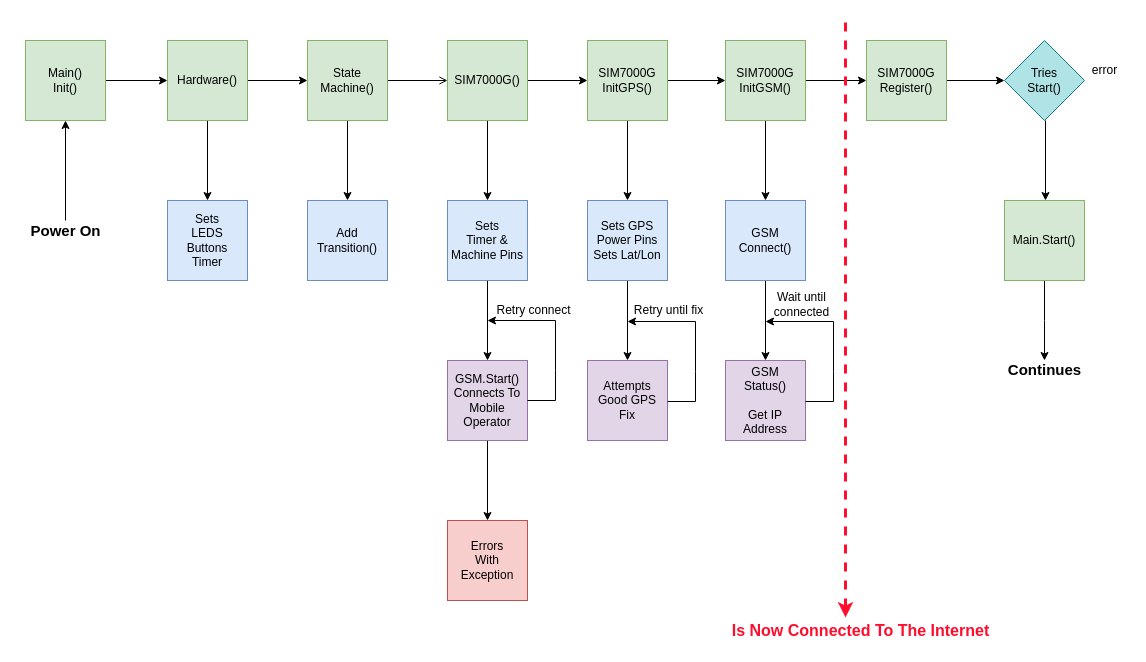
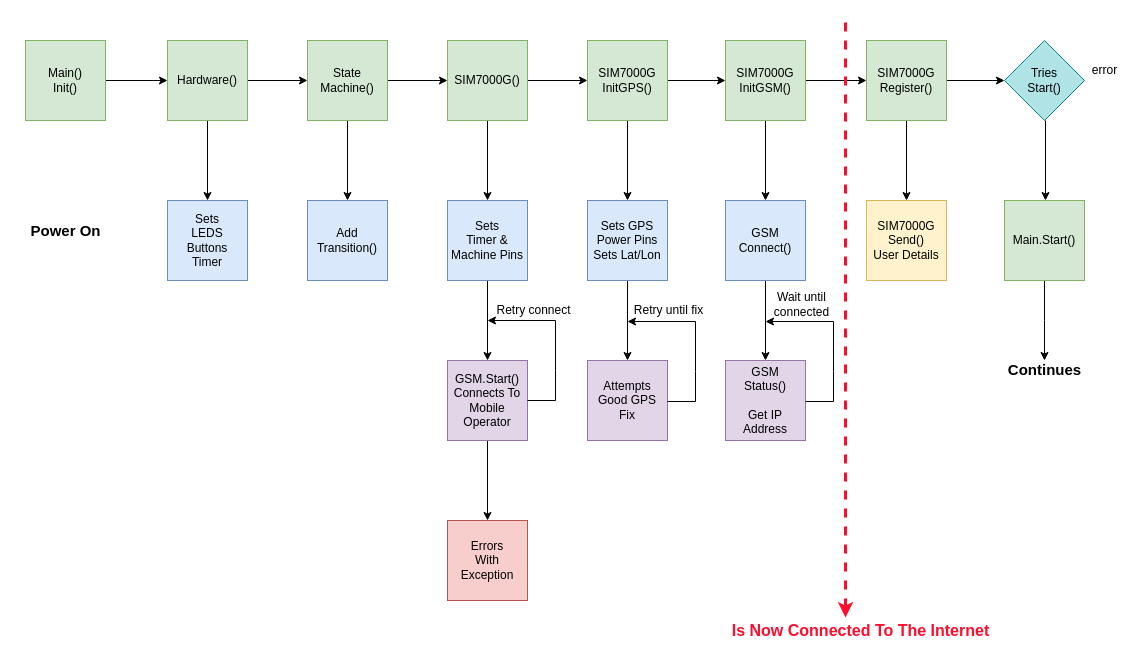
(441, 81) -> (439, 81)
none -> (907, 157)
(66, 174) -> none
none -> (907, 241)
